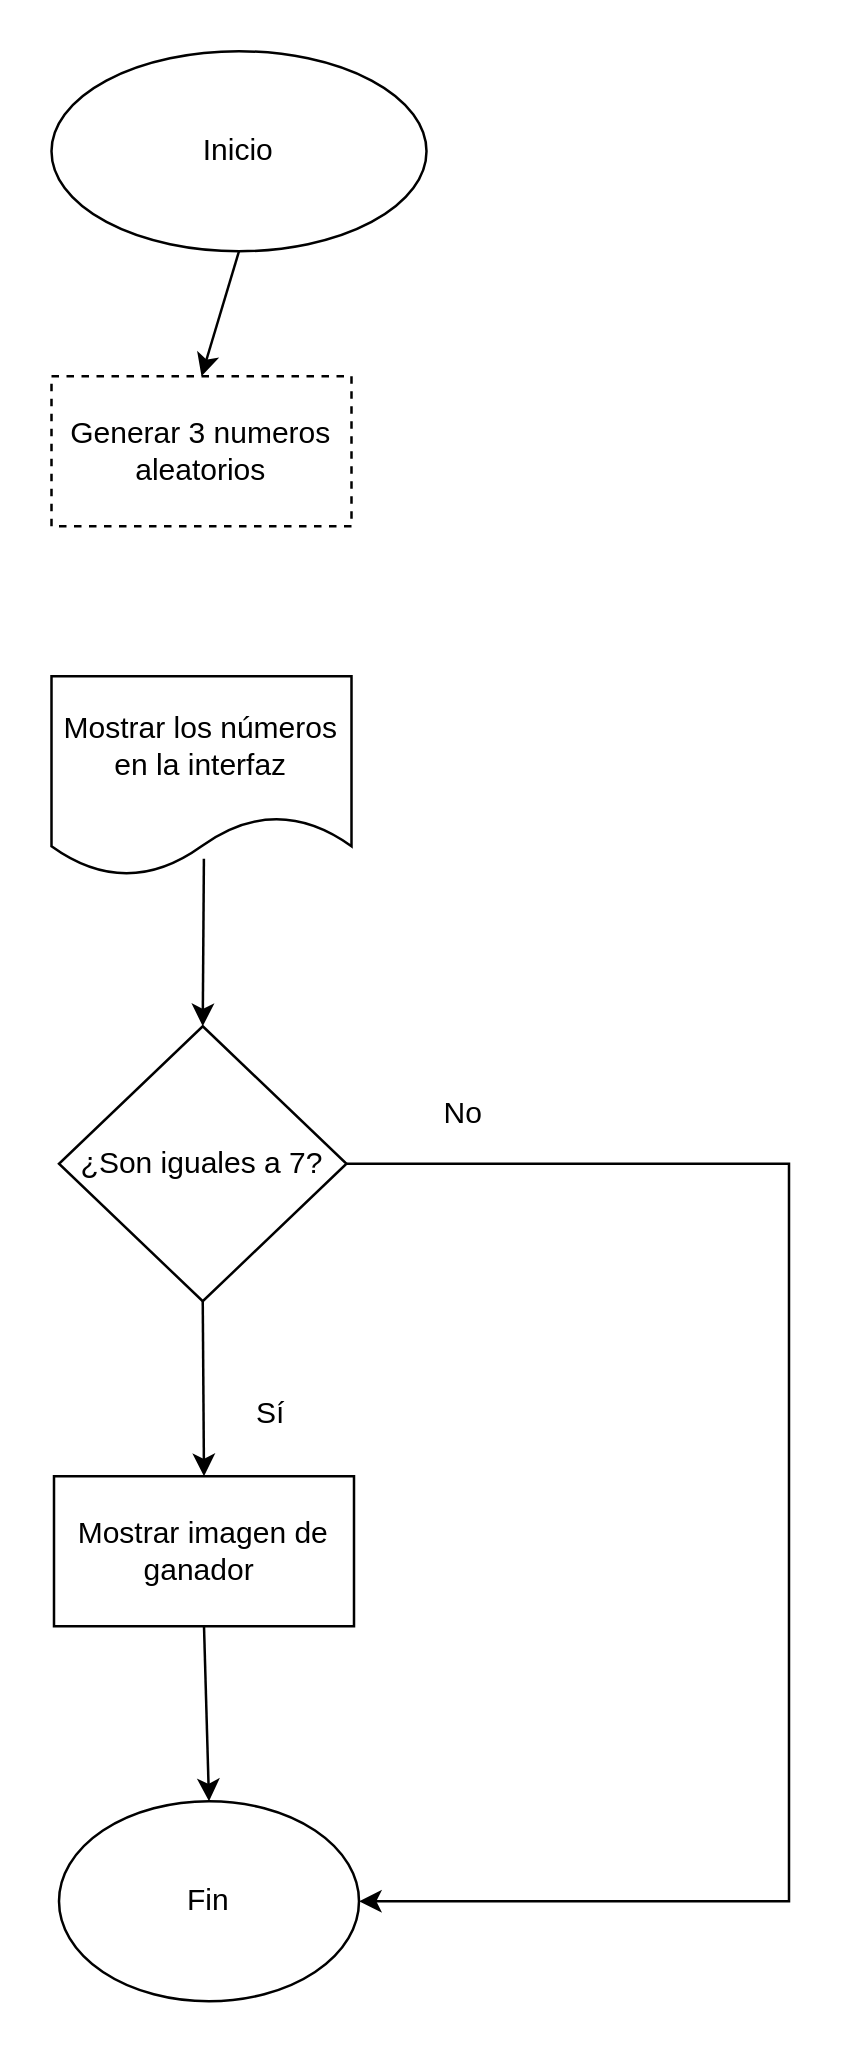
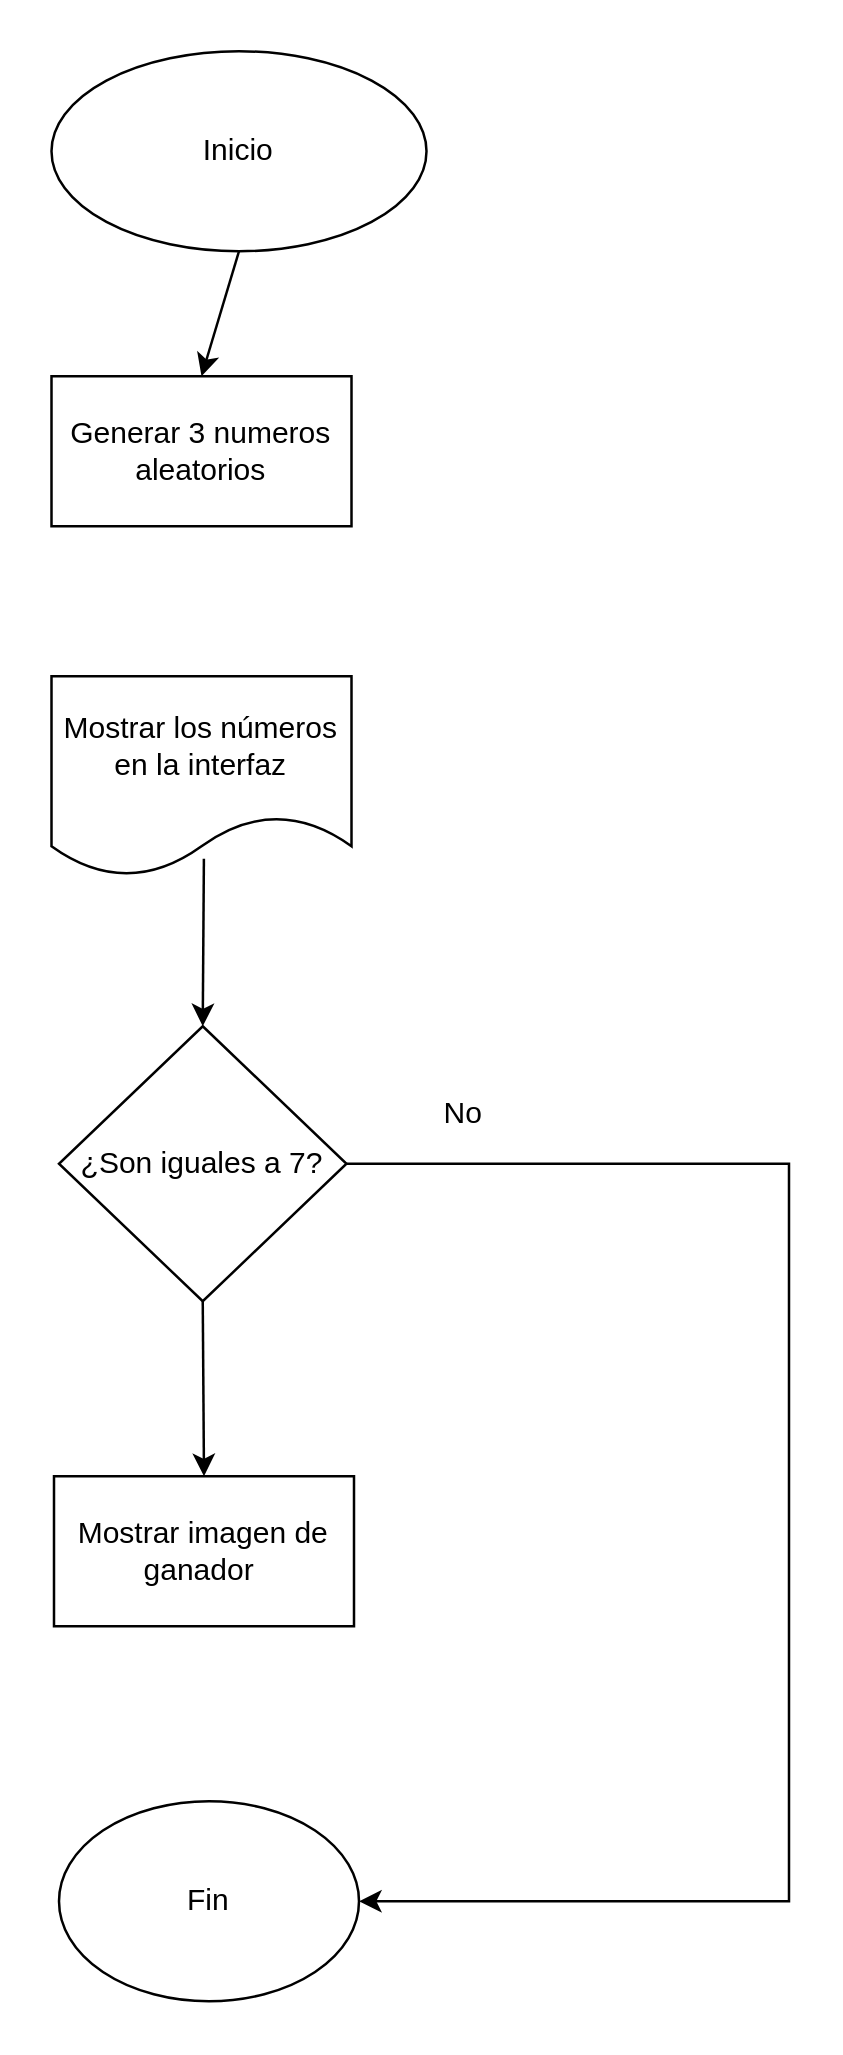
(201, 451) -> (201, 451)
(271, 1414) -> none
(206, 1705) -> none
